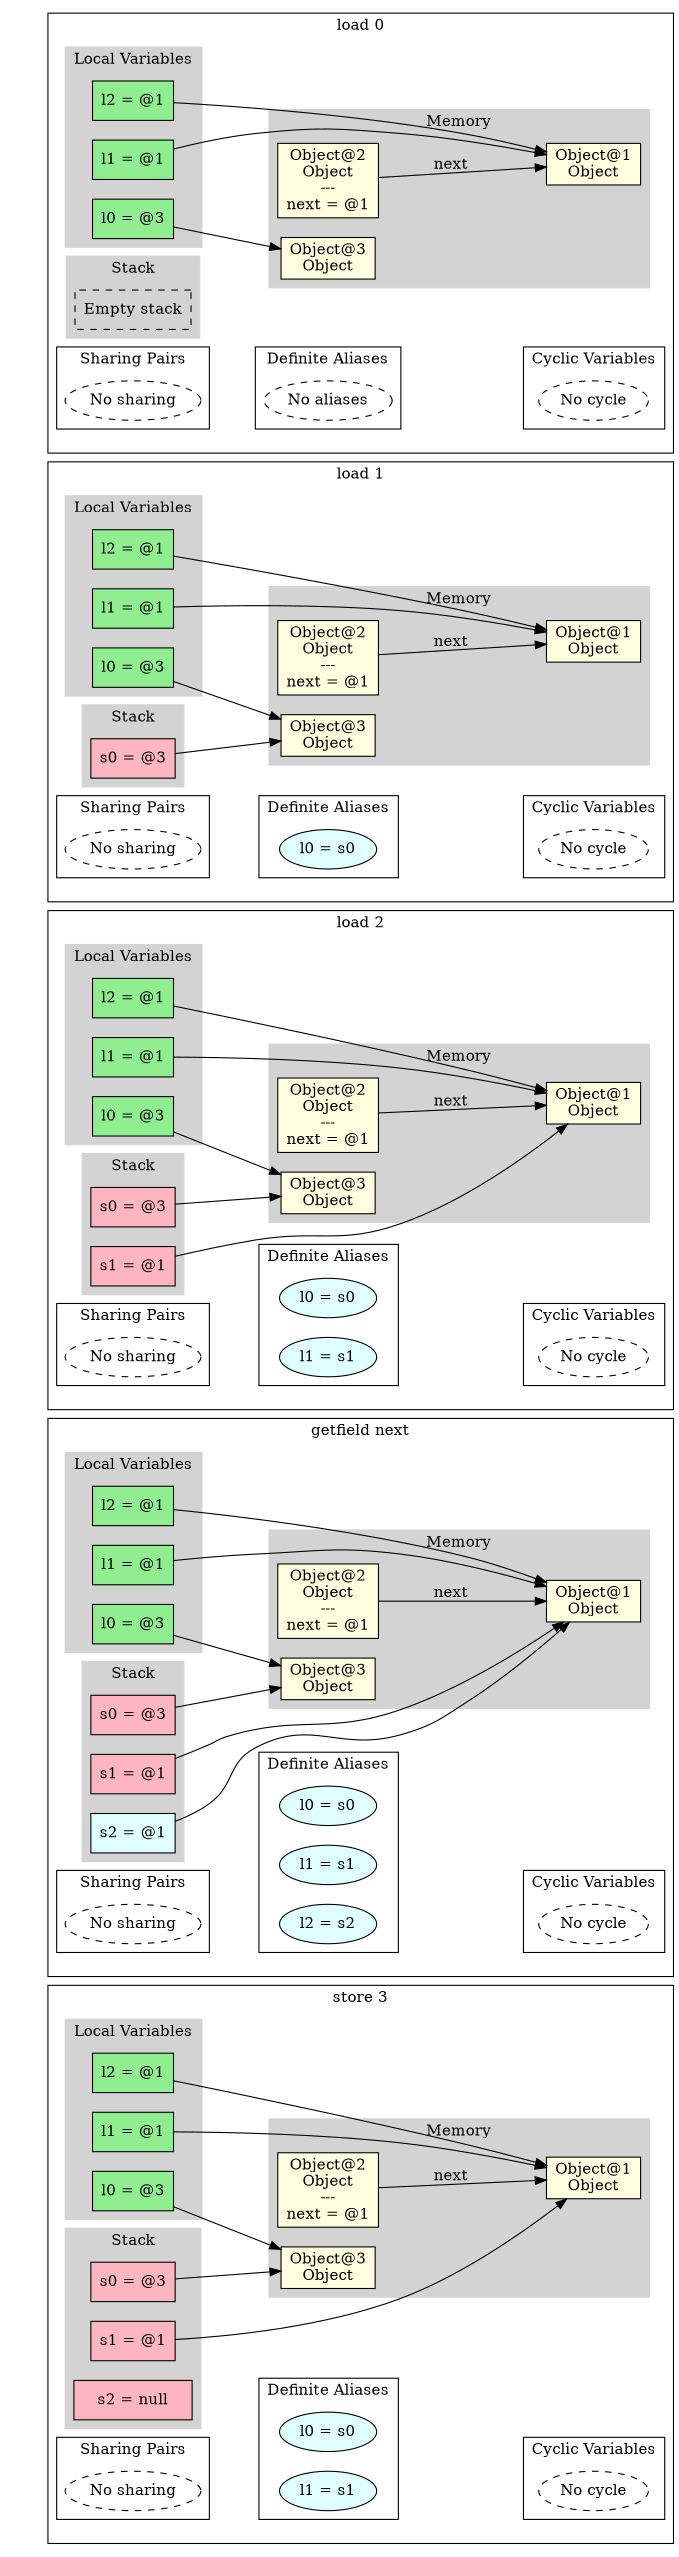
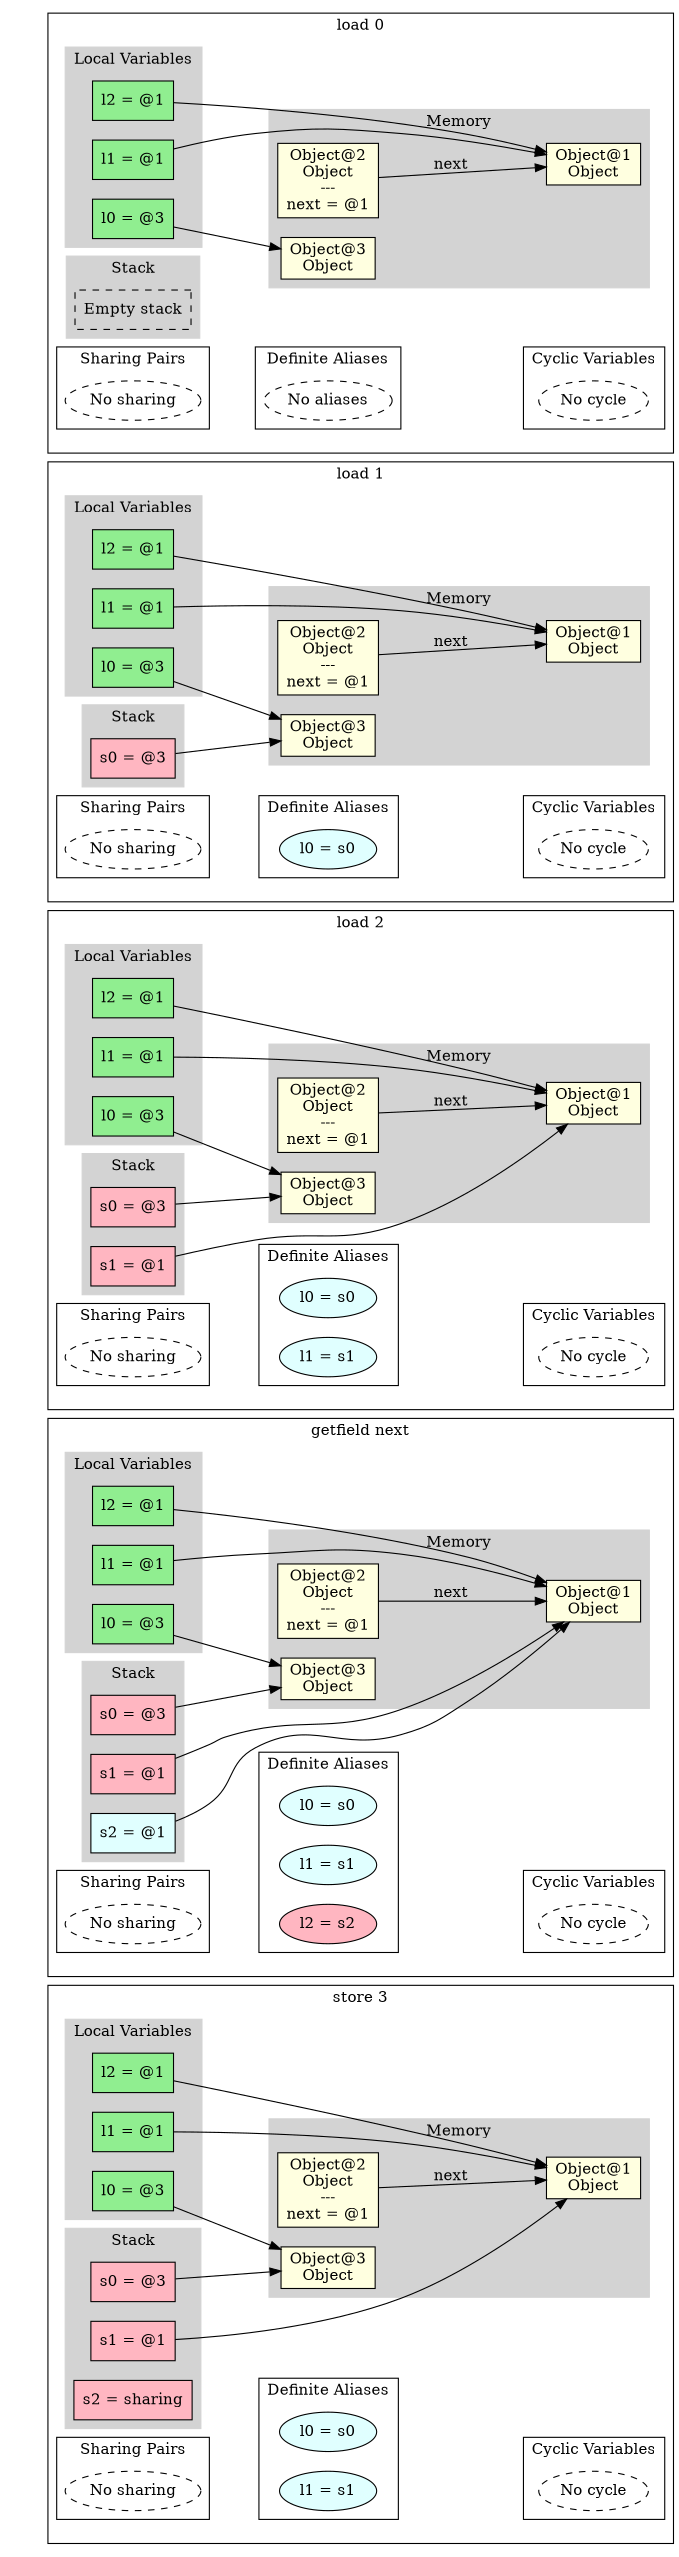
(328, 1924) -> (328, 1924)
(133, 2400) -> (133, 2400)
